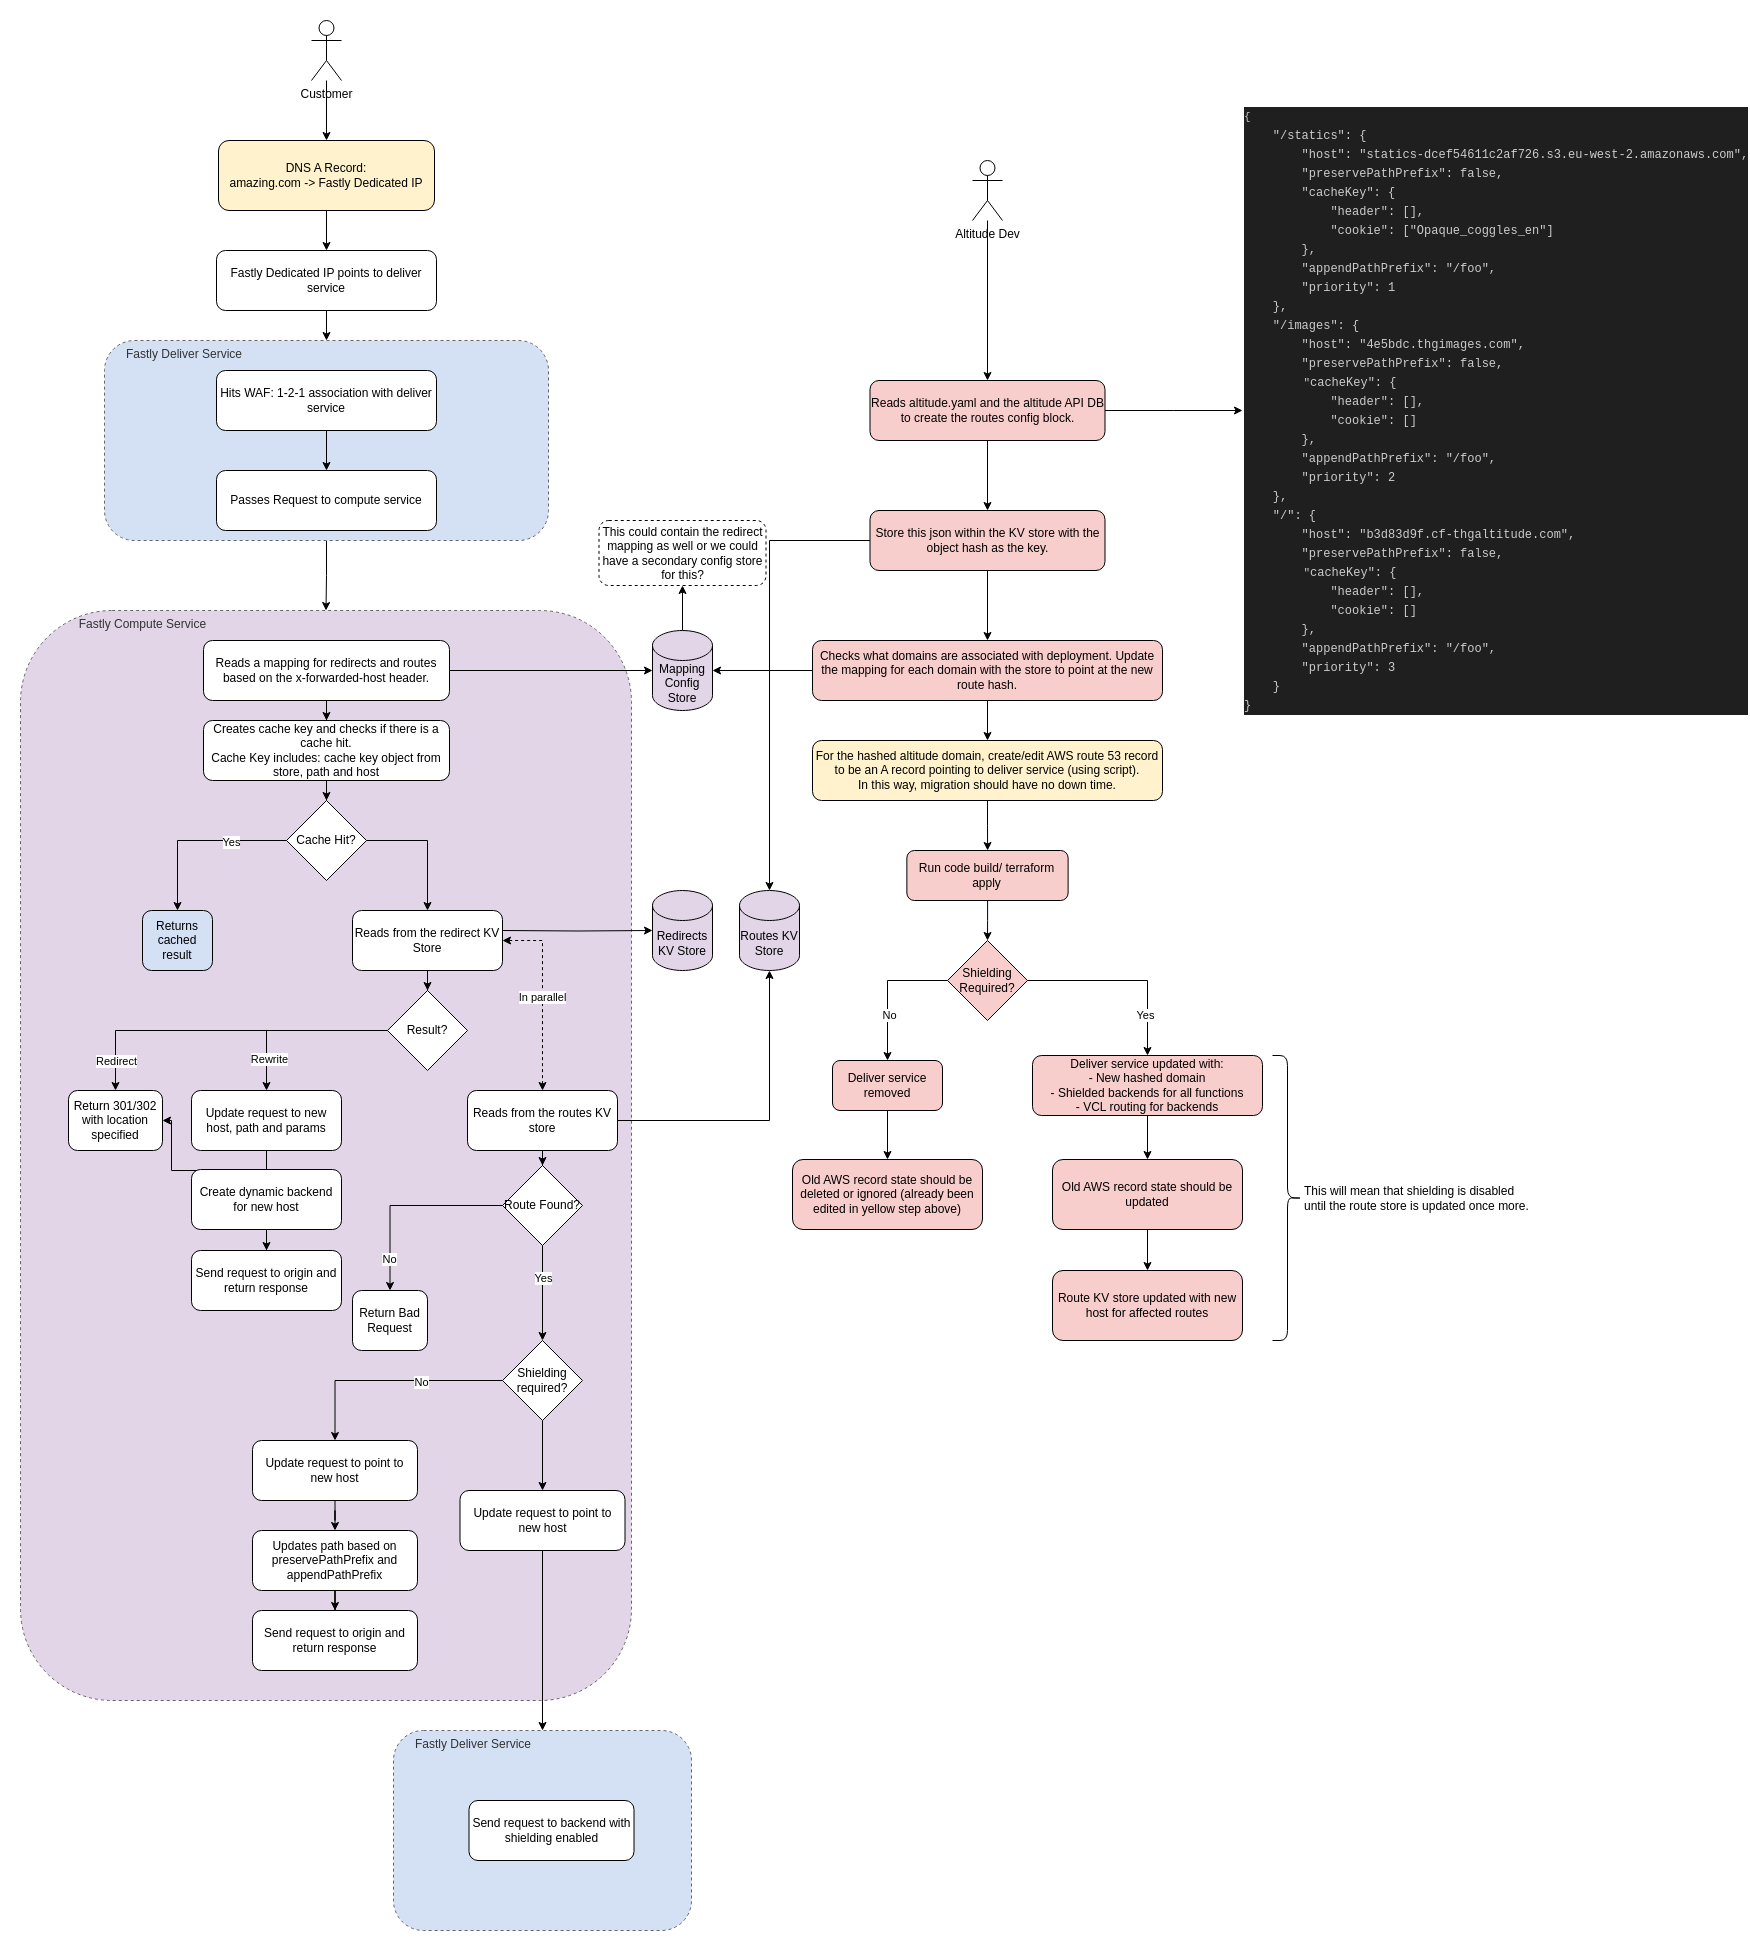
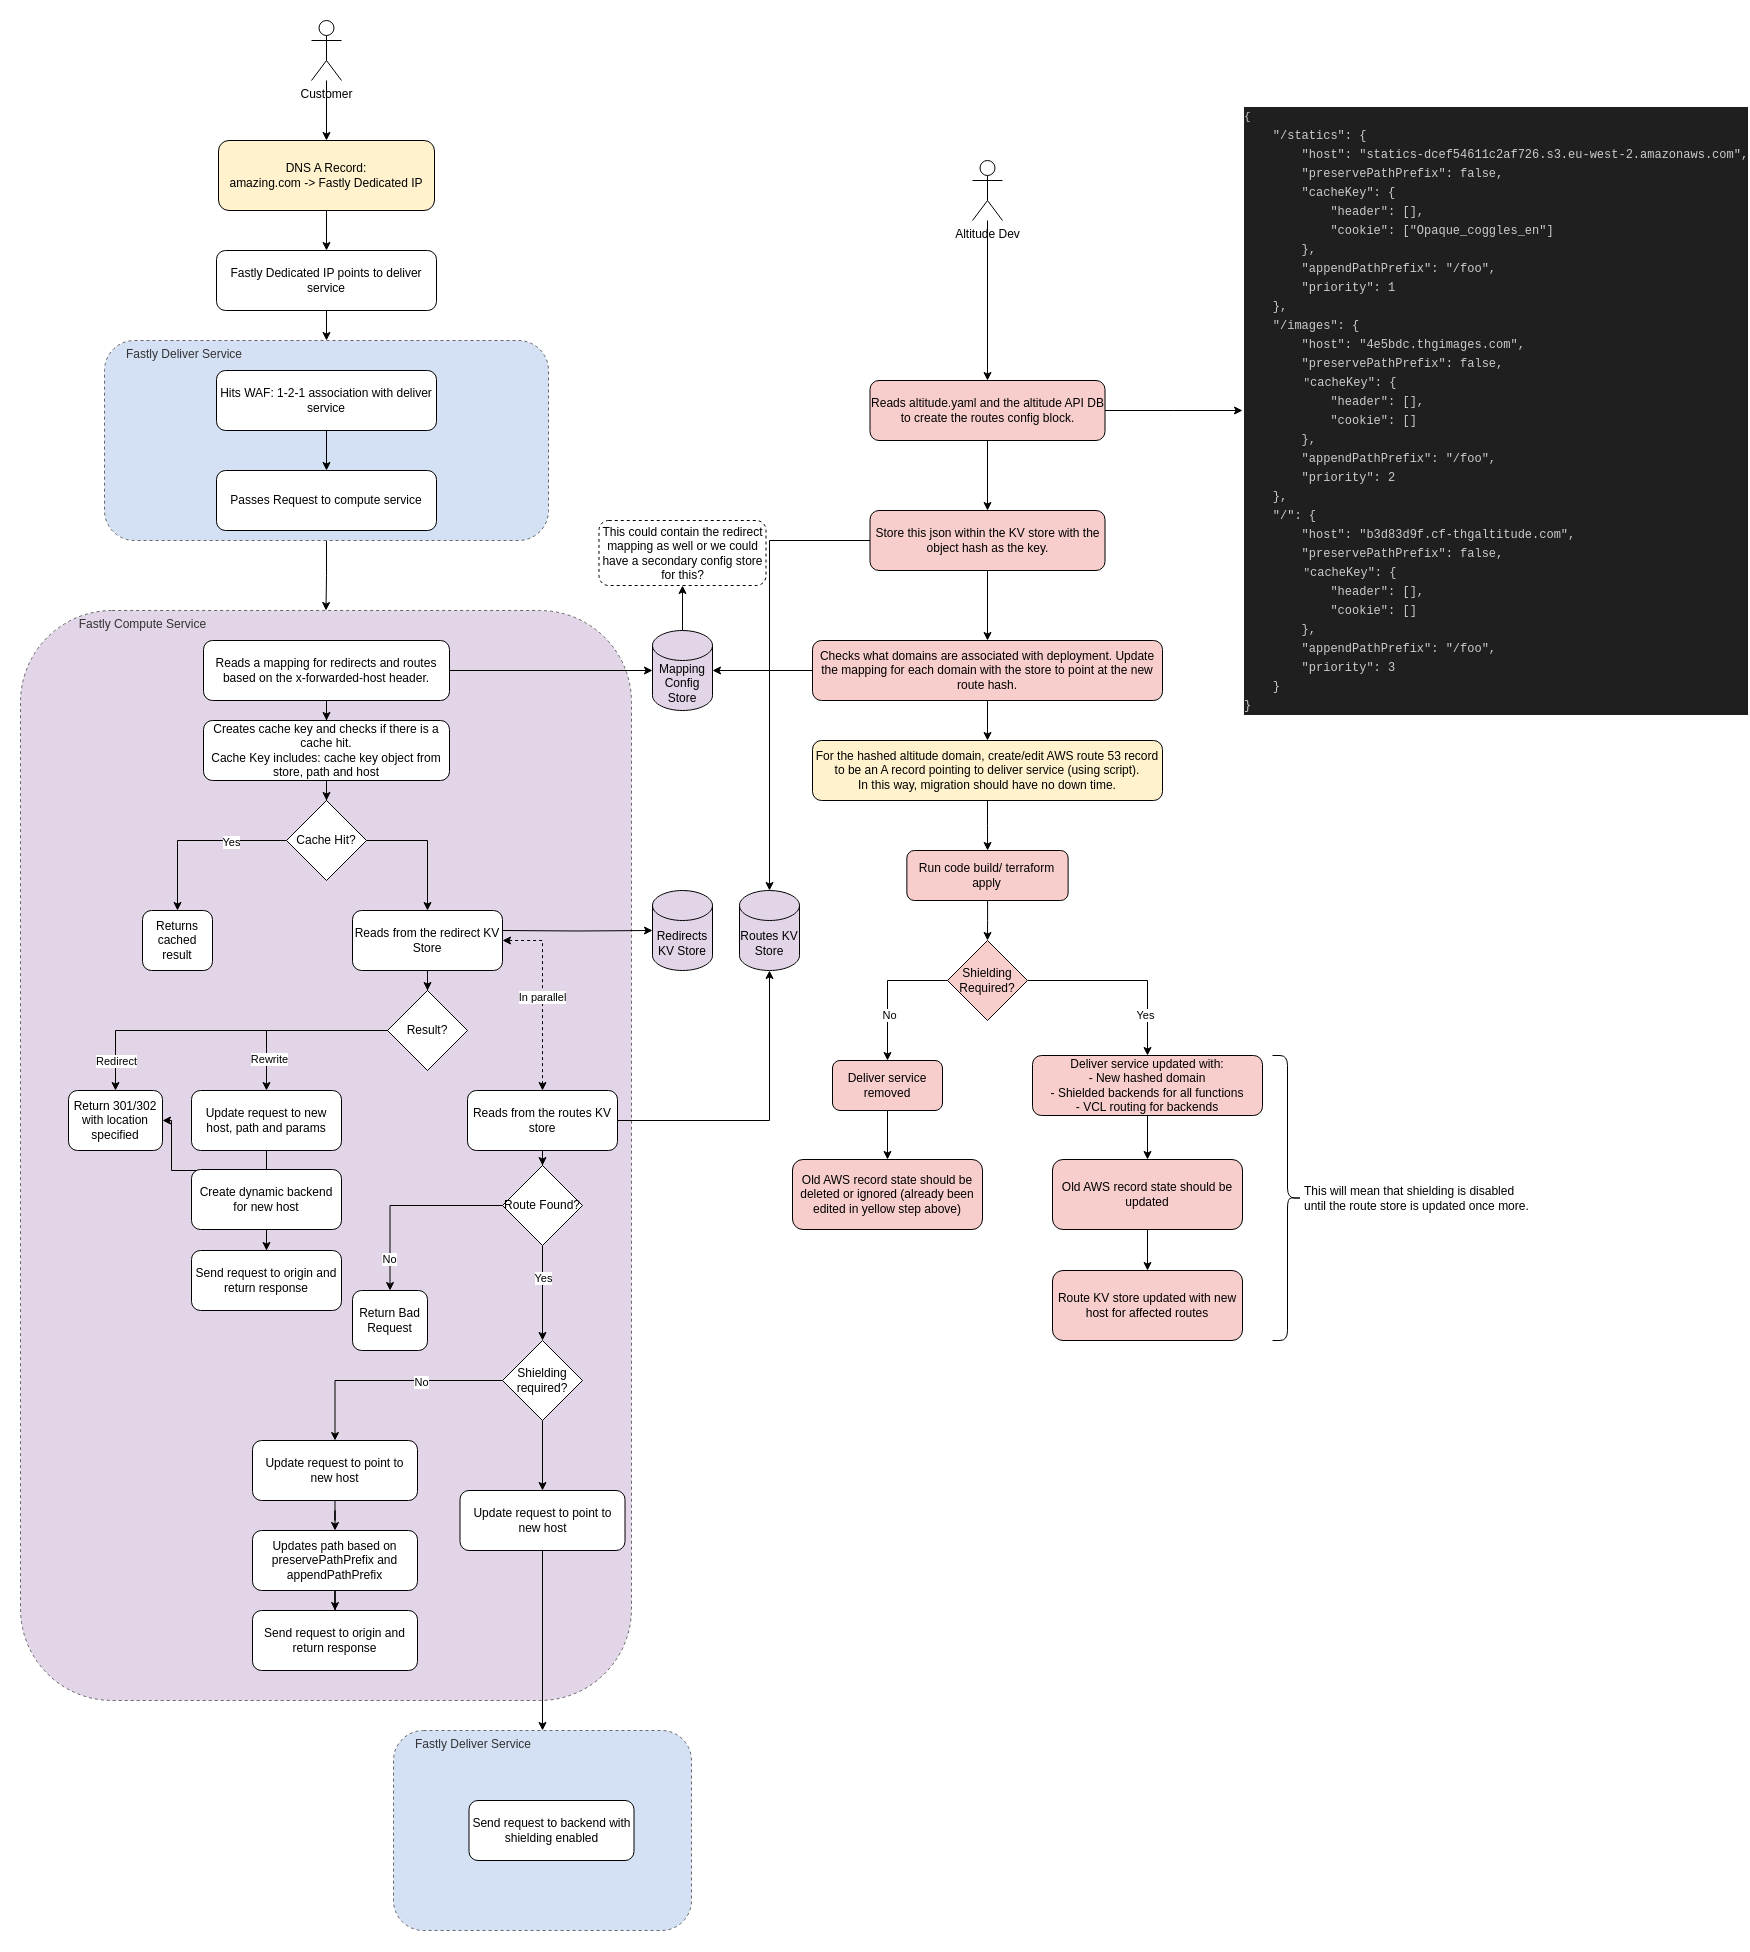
(178, 941) -> (178, 941)
